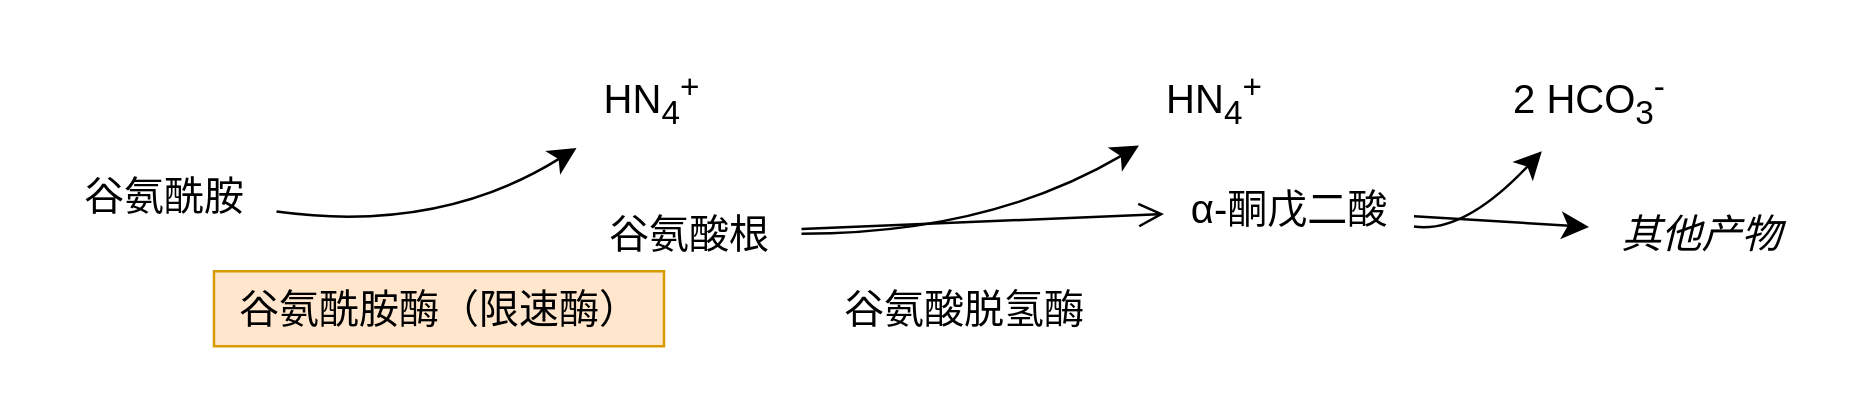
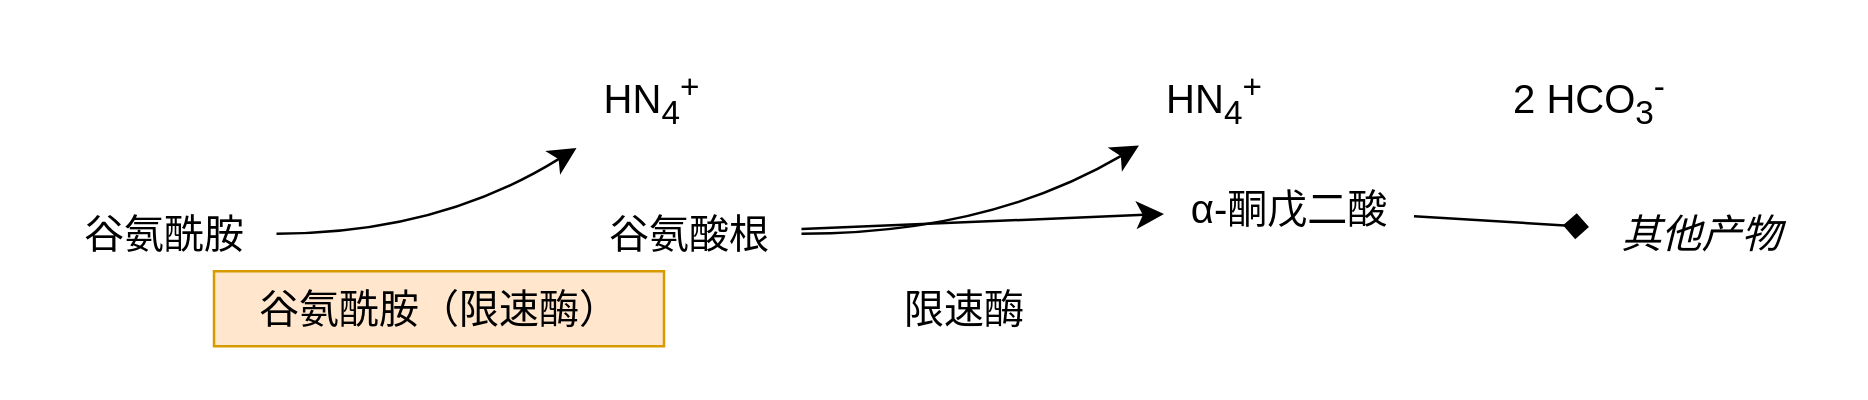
(1499, 193) -> none
(164, 196) -> (164, 234)
(1148, 215) -> (1142, 215)
(1565, 226) -> (1564, 225)
(440, 309) -> (440, 309)
(965, 309) -> (965, 309)
